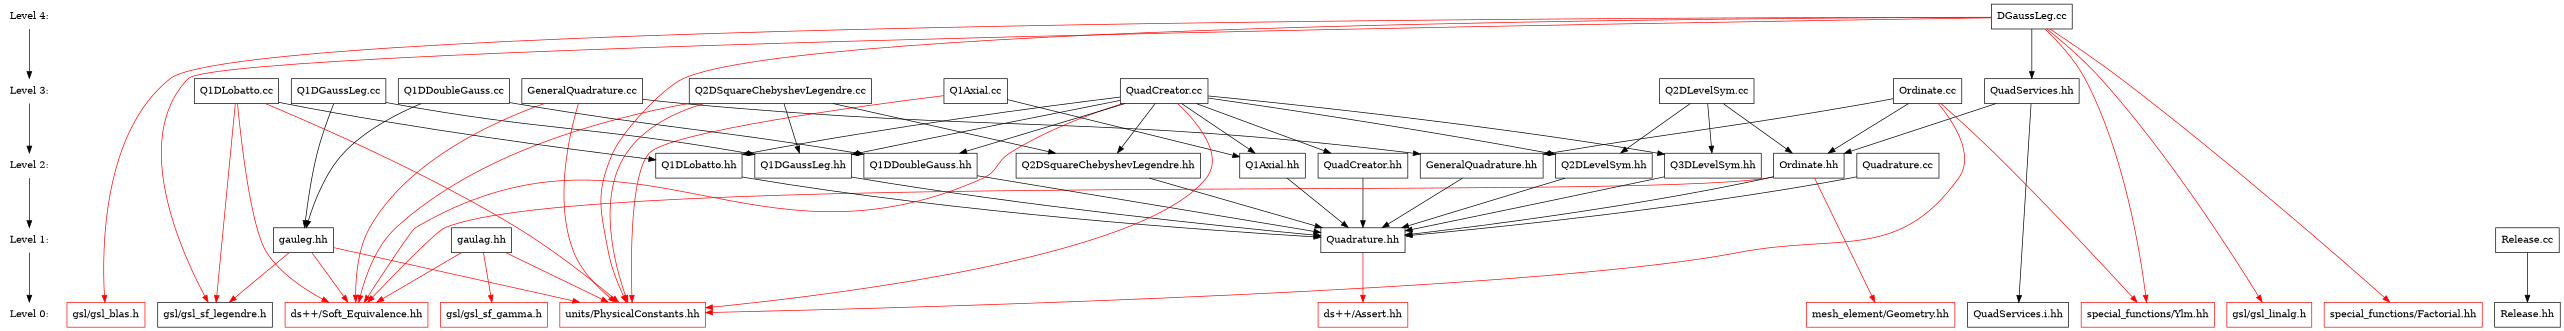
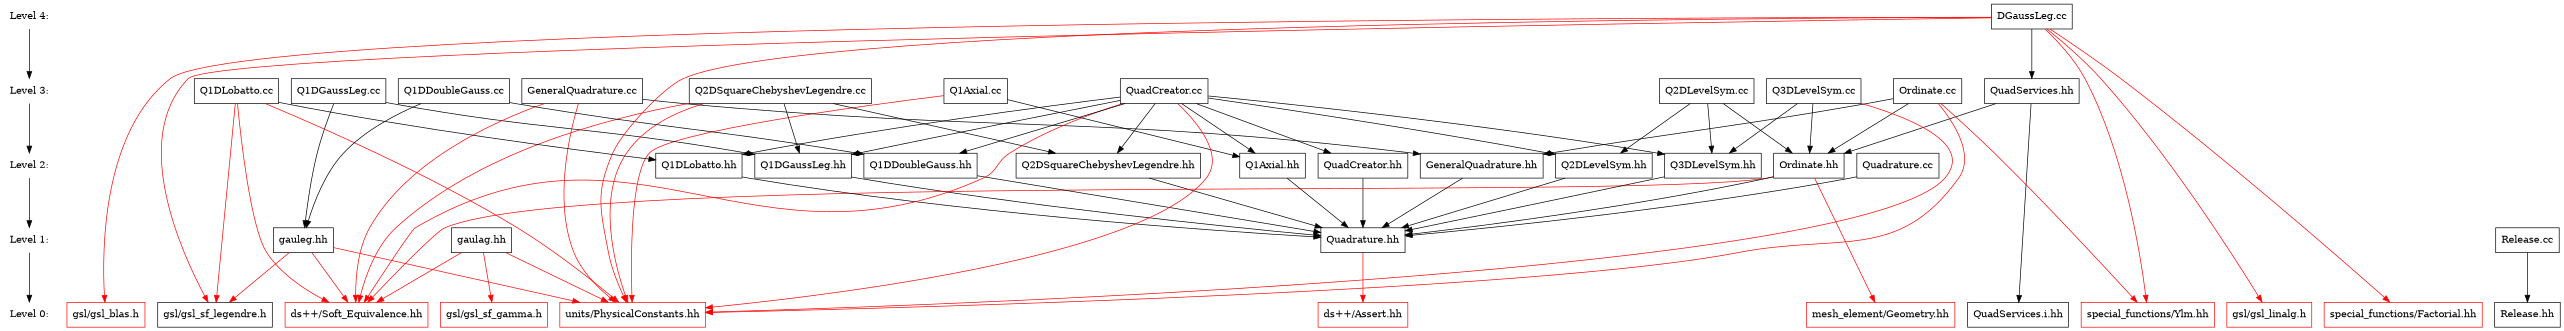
none -> (1814, 91)
